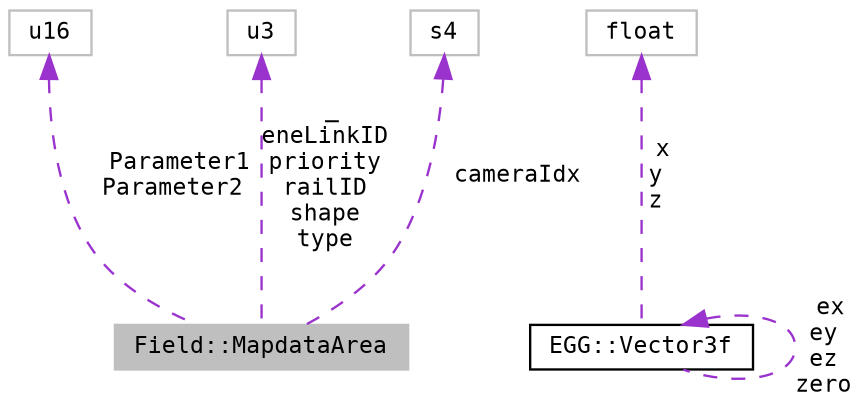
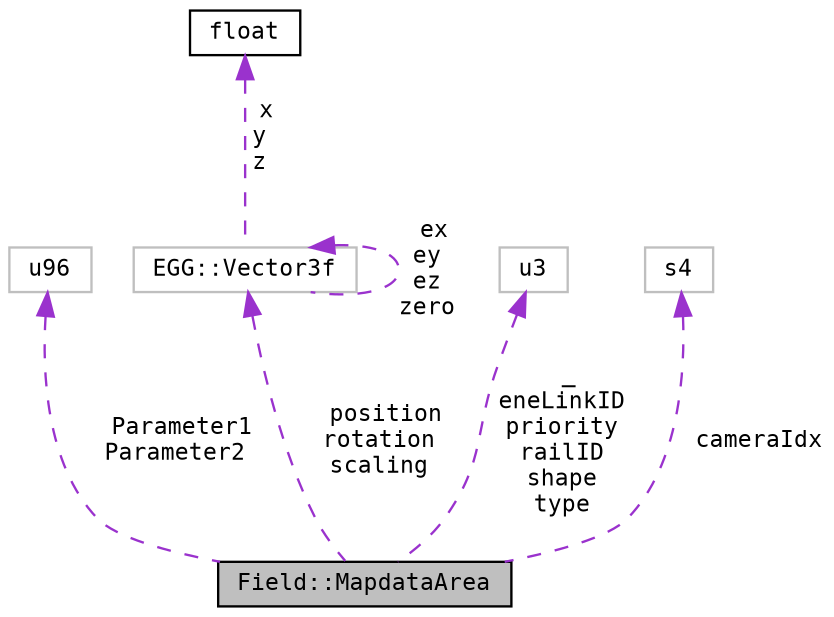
(50, 33) -> (50, 270)
(642, 33) -> (245, 33)
(262, 347) -> (365, 584)
(642, 347) -> (245, 270)
none -> (285, 444)
